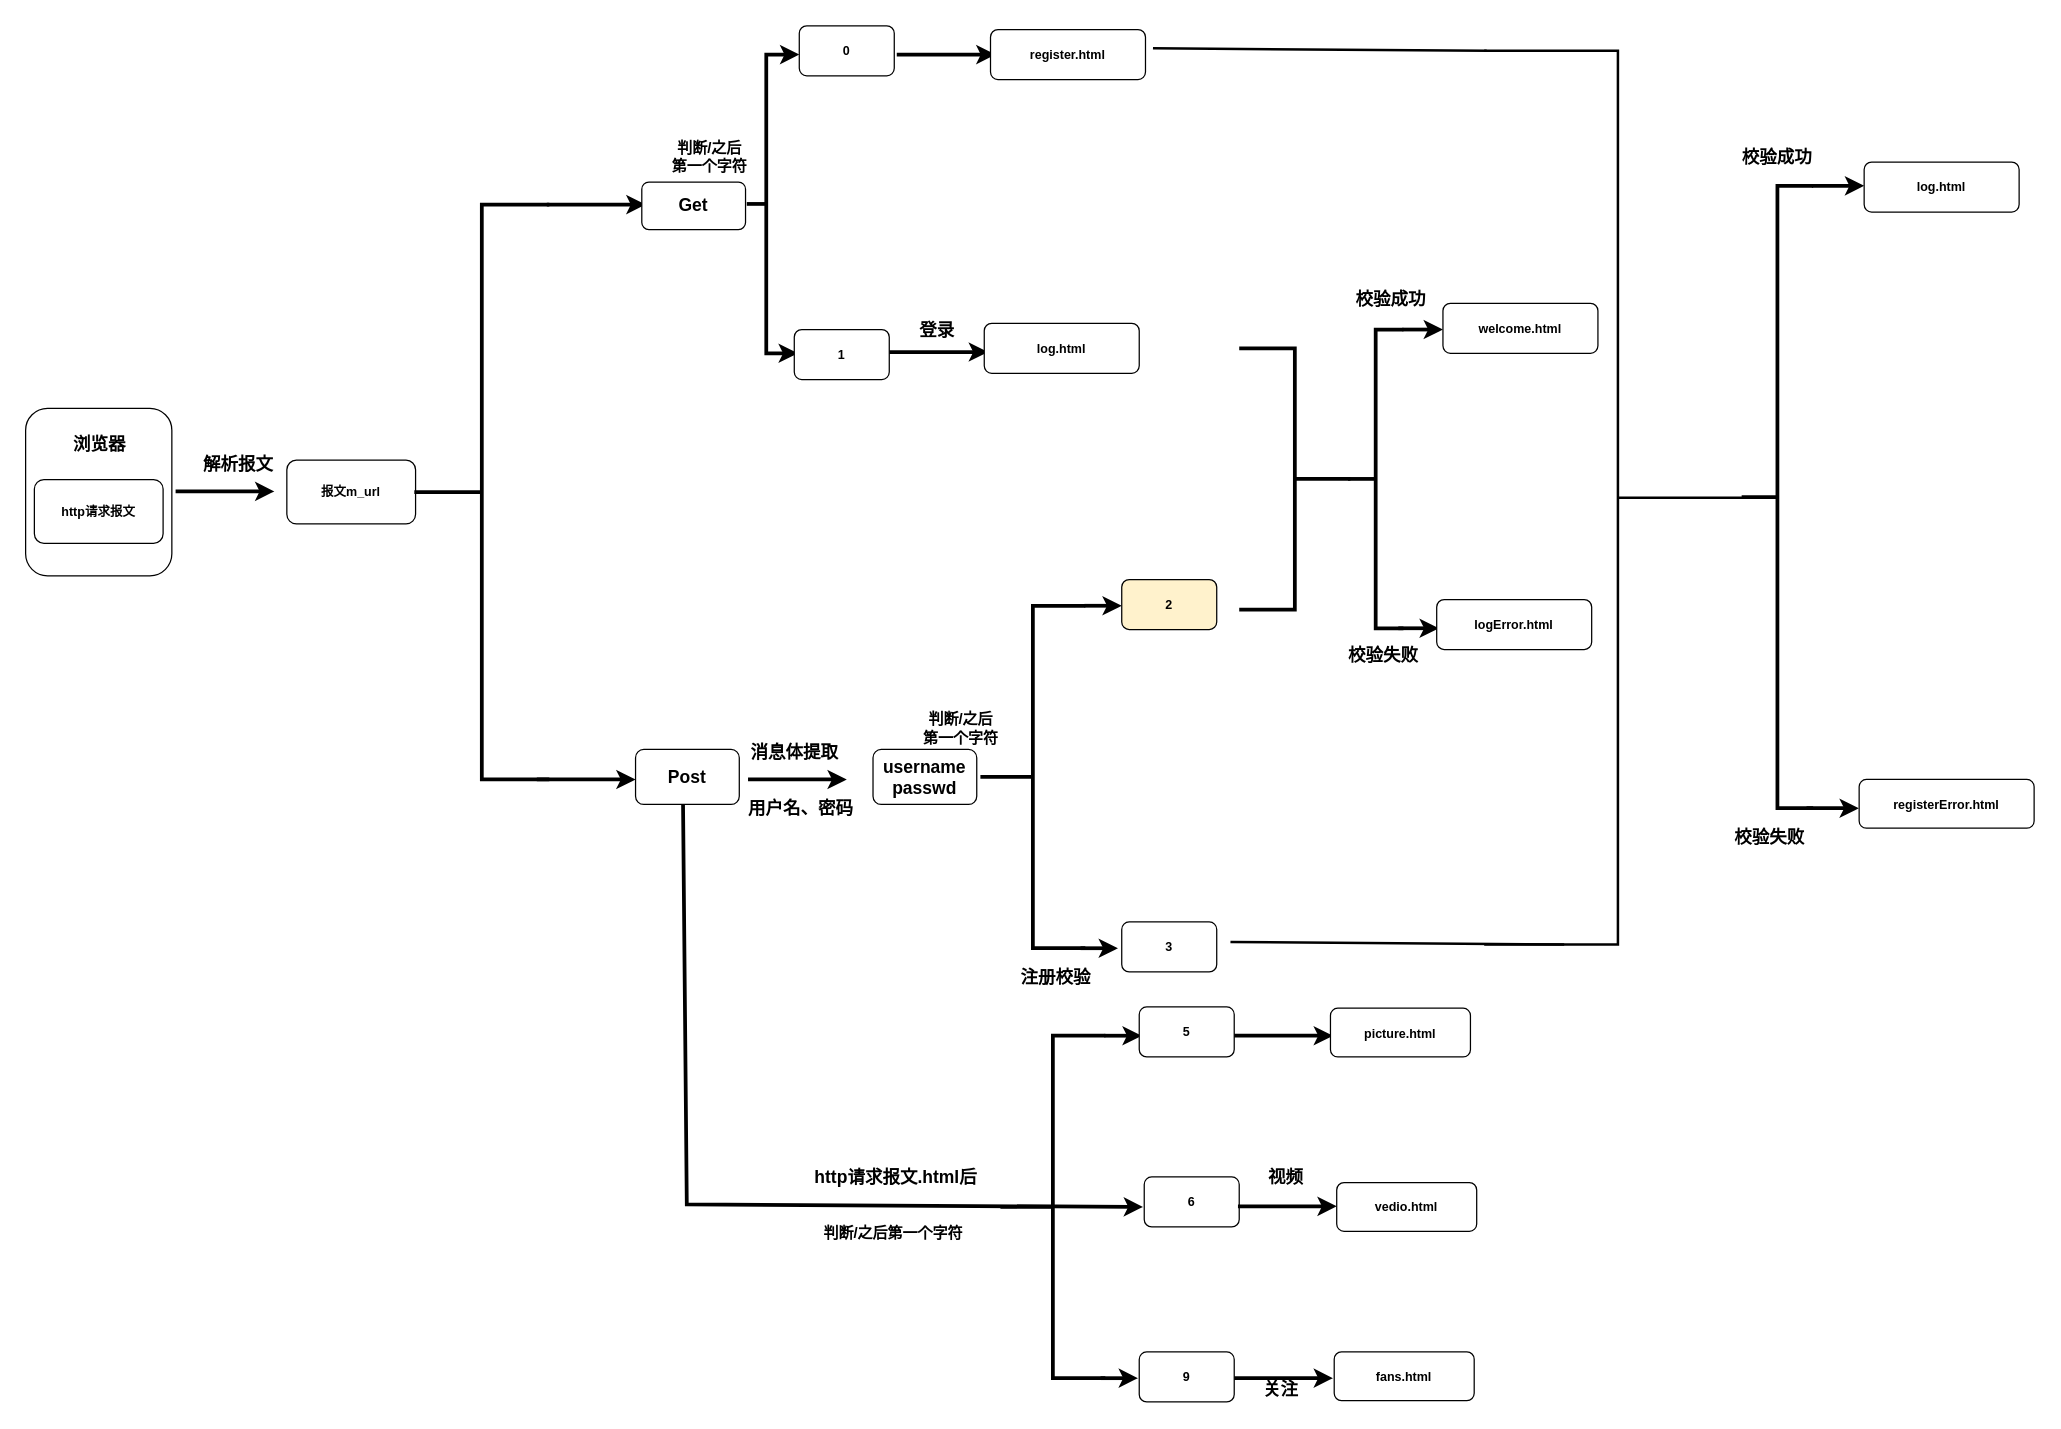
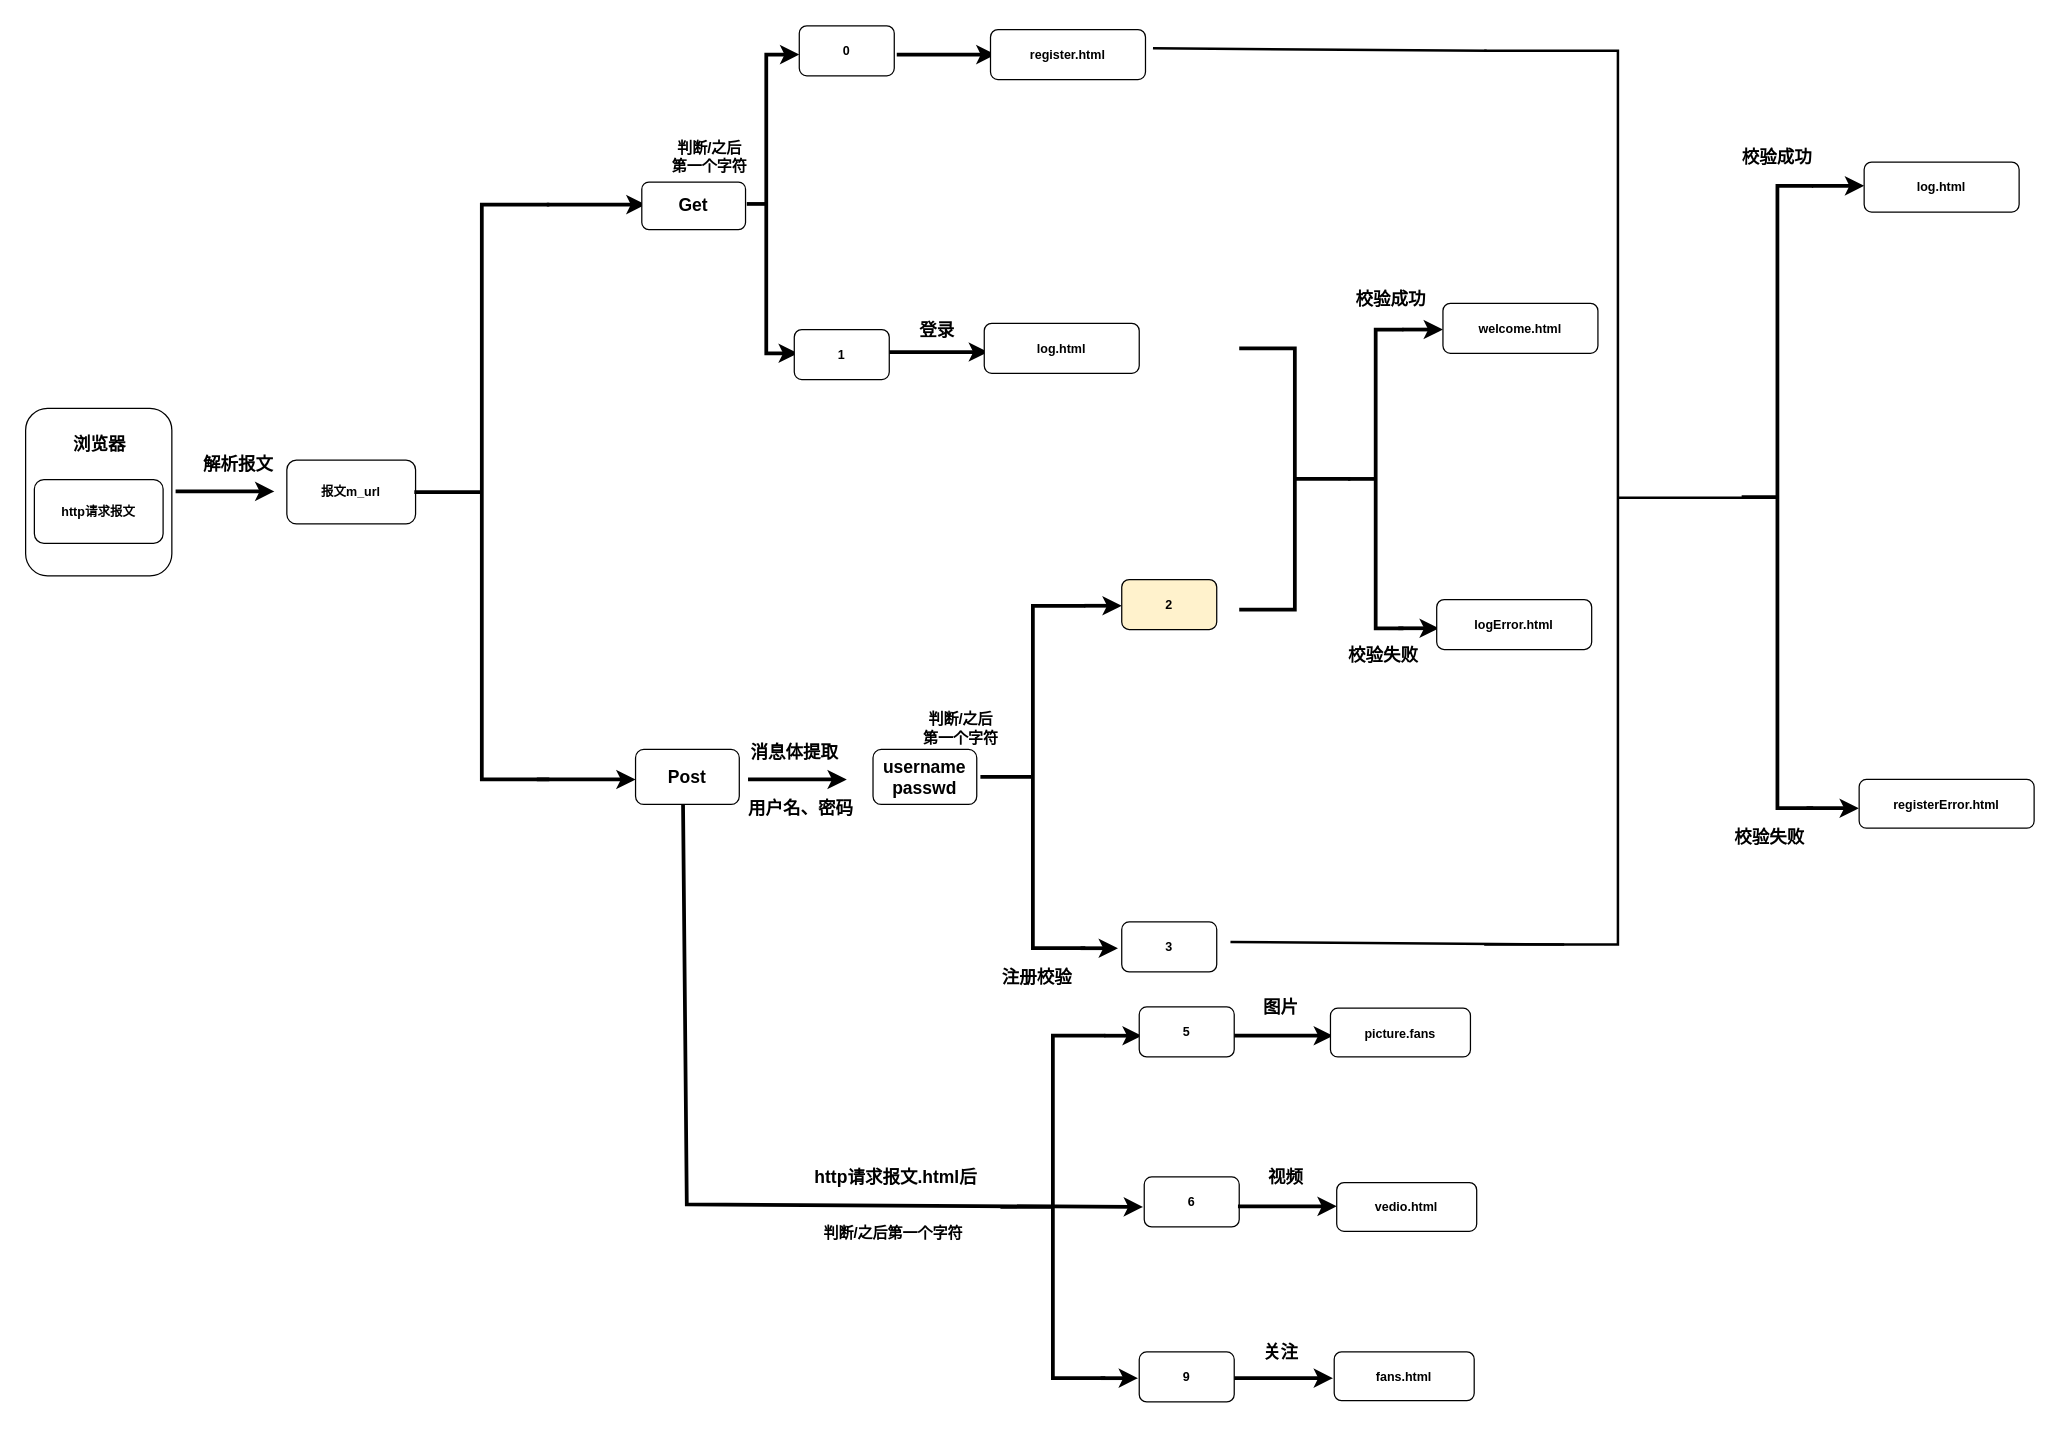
(1056, 976) -> (1037, 976)
none -> (1281, 1006)
(1401, 1033) -> (1401, 1033)
(1281, 1389) -> (1281, 1351)
